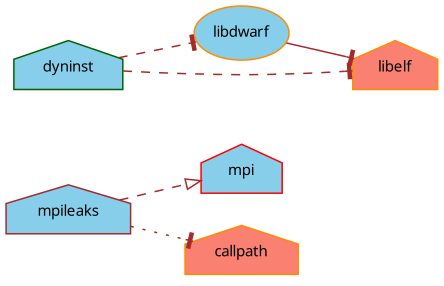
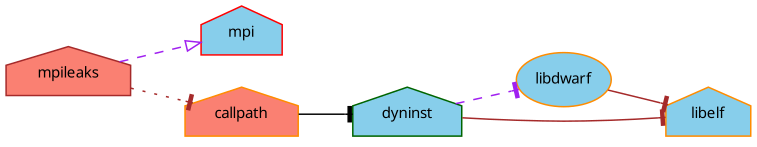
(154, 51) -> (483, 97)
(395, 68) -> (708, 114)
(234, 75) -> (560, 121)
none -> (322, 114)
(153, 192) -> (153, 54)
(68, 212) -> (68, 74)
